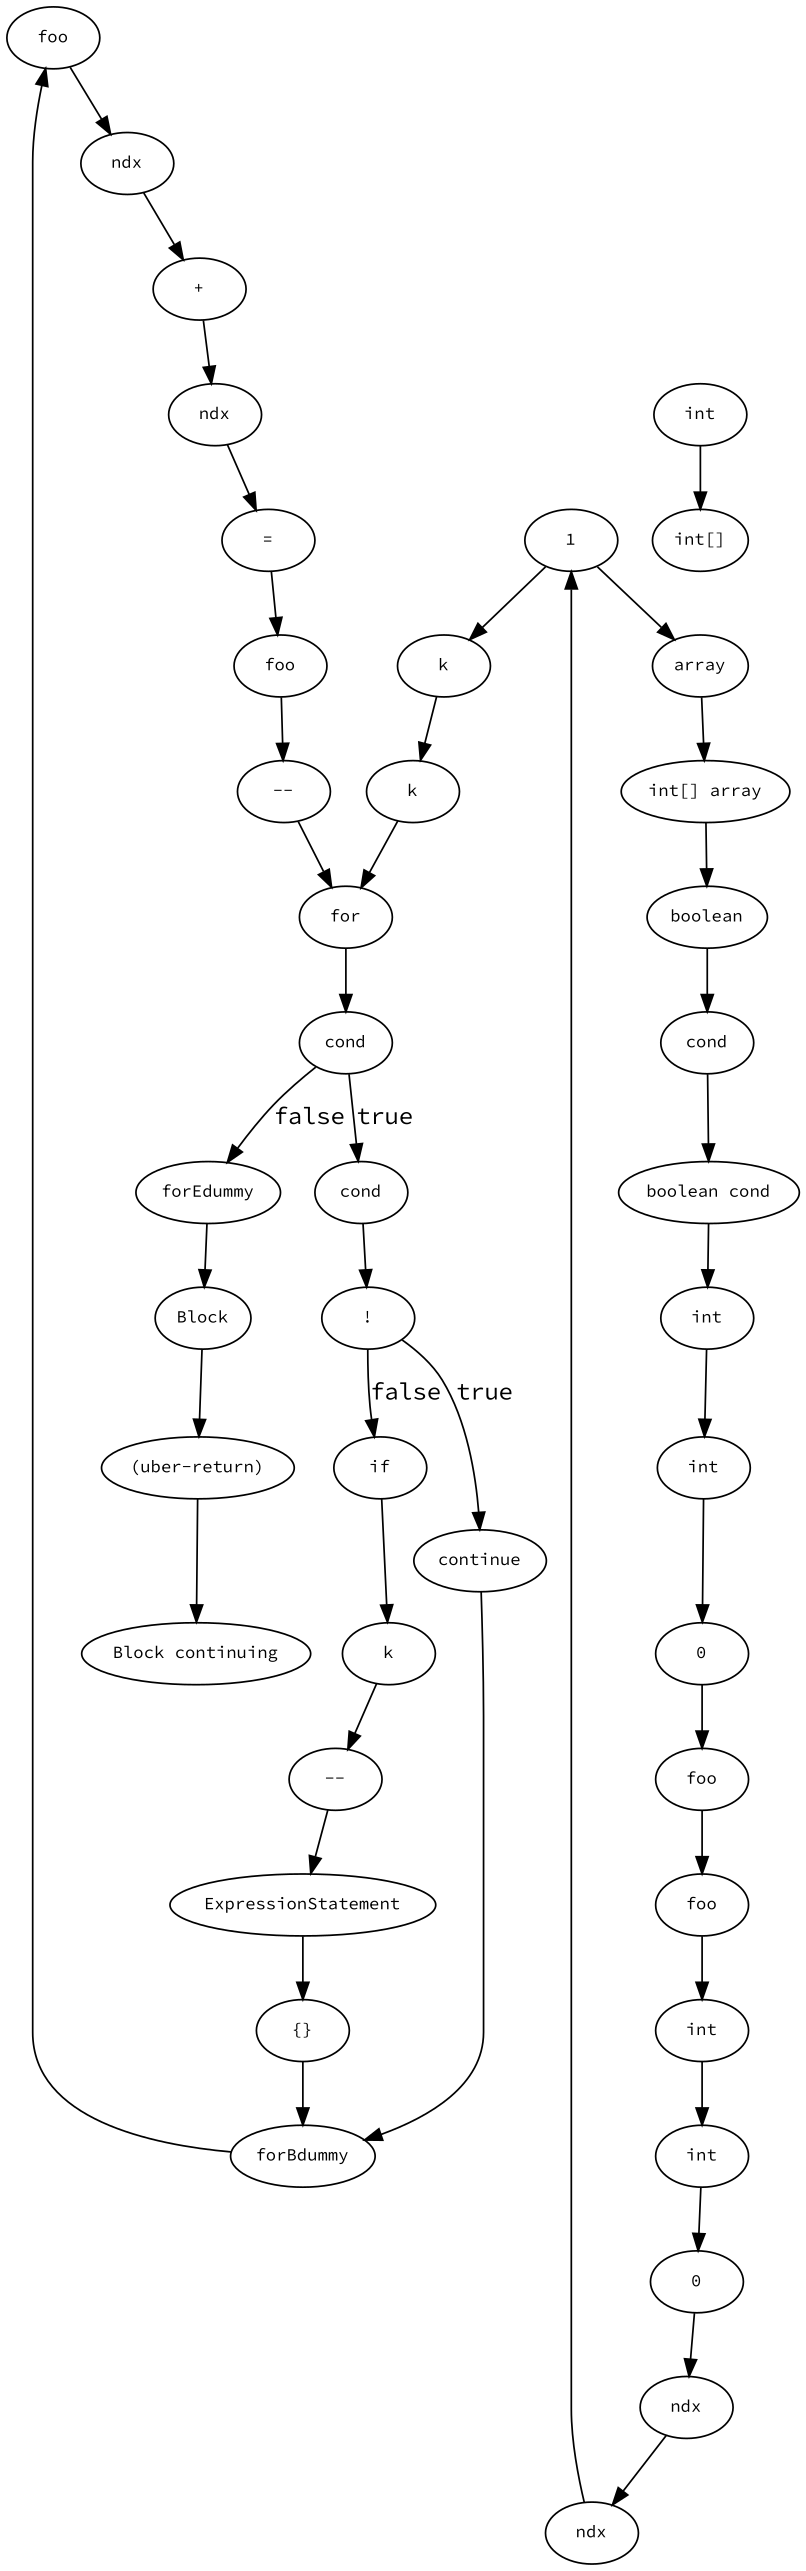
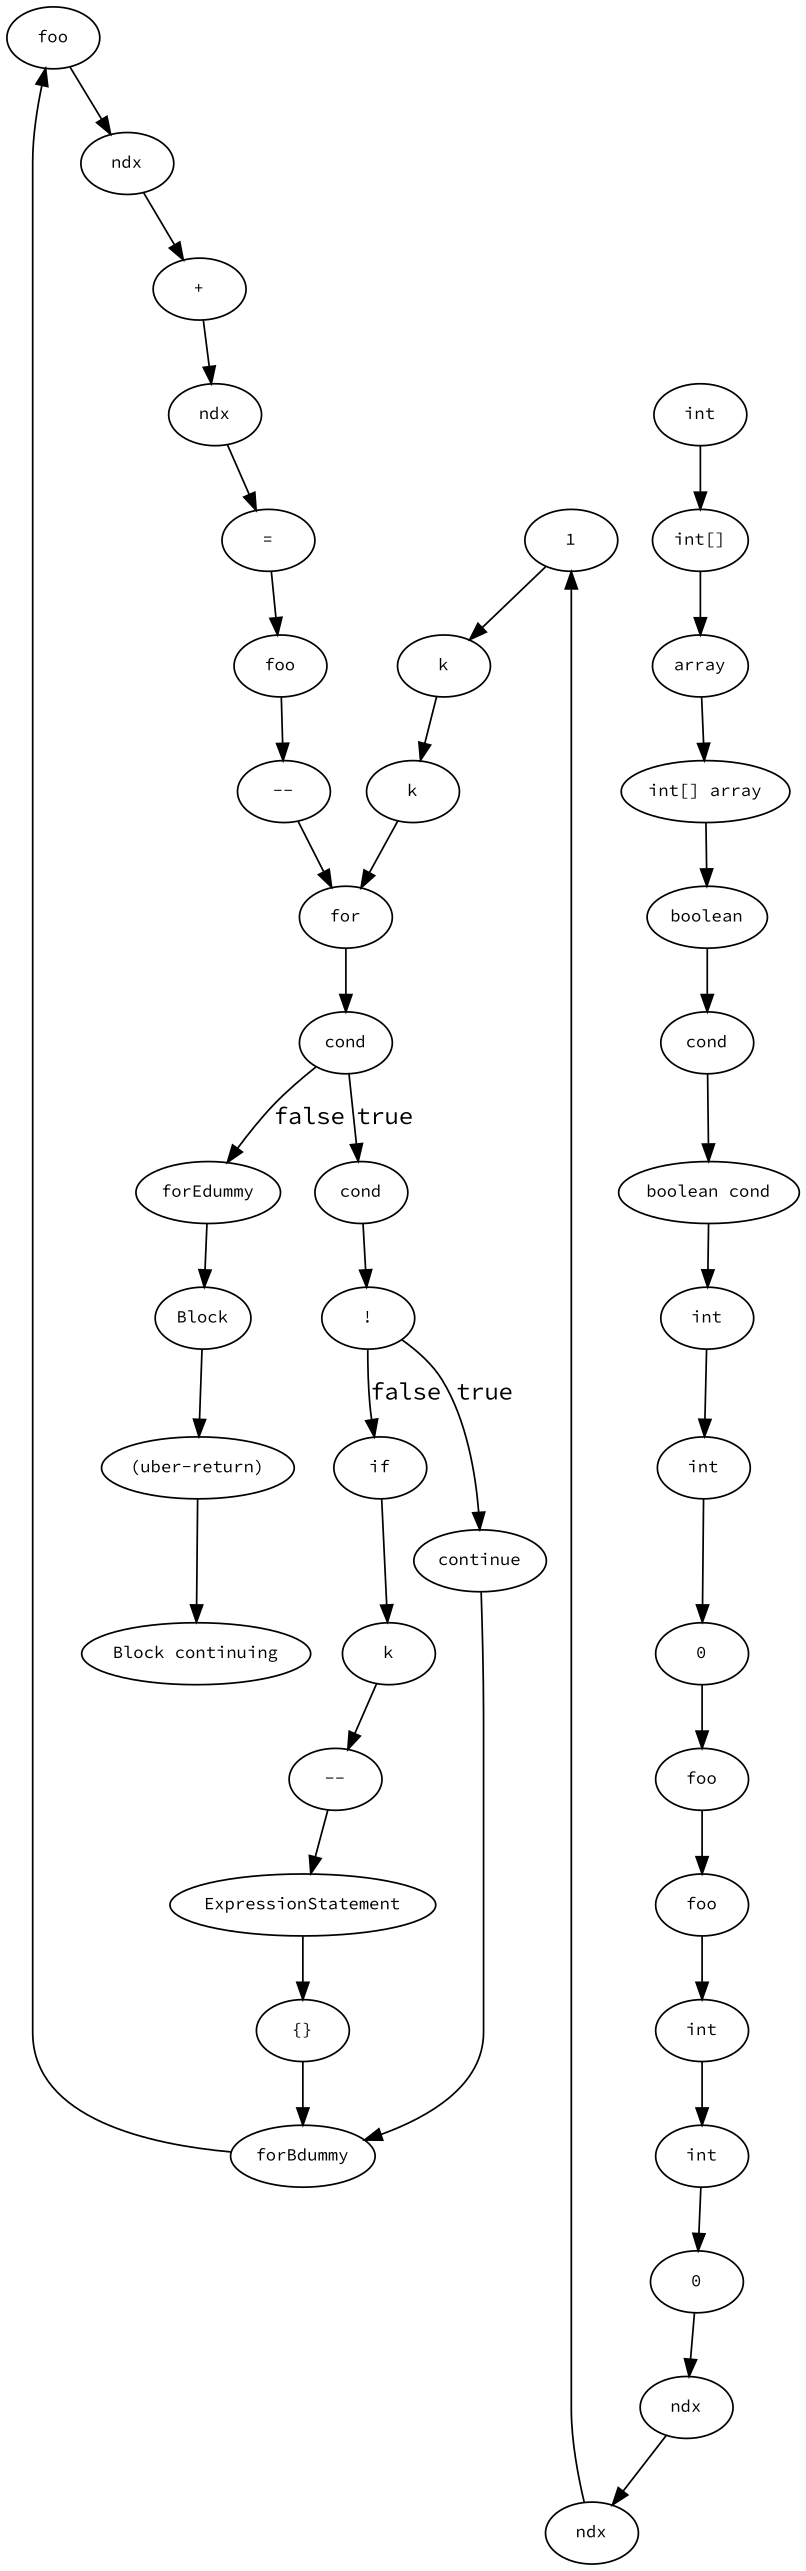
(629, 597) -> (700, 595)
